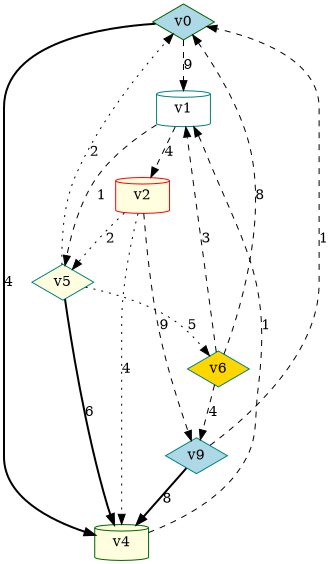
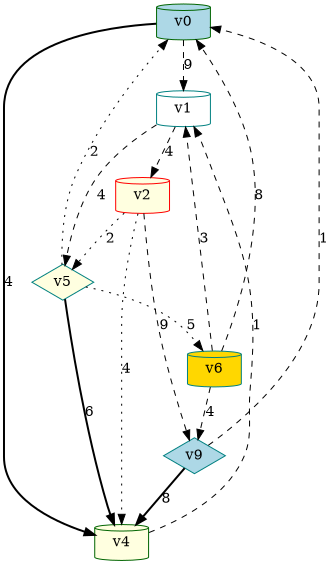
(183, 22) -> (183, 22)
(102, 195) -> (102, 195)
(218, 369) -> (214, 369)
